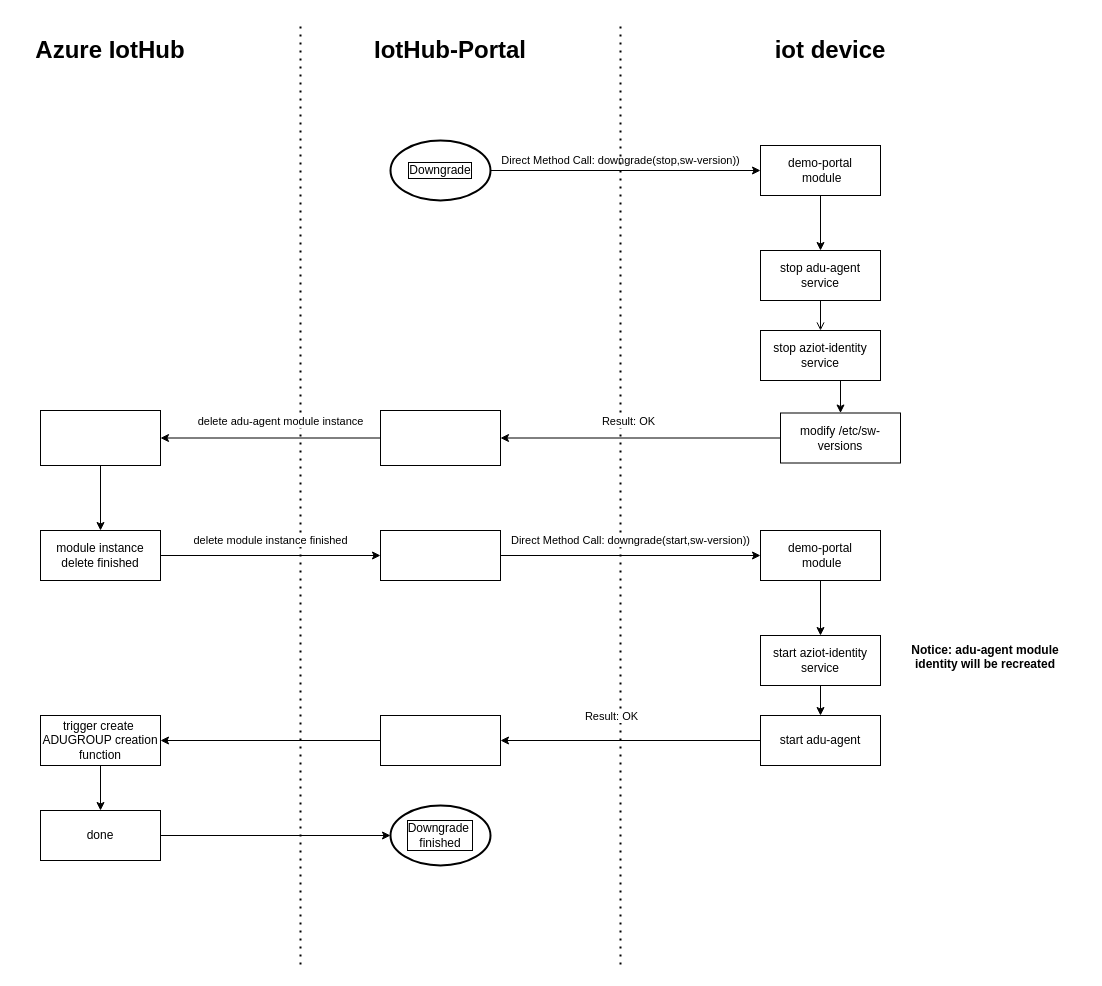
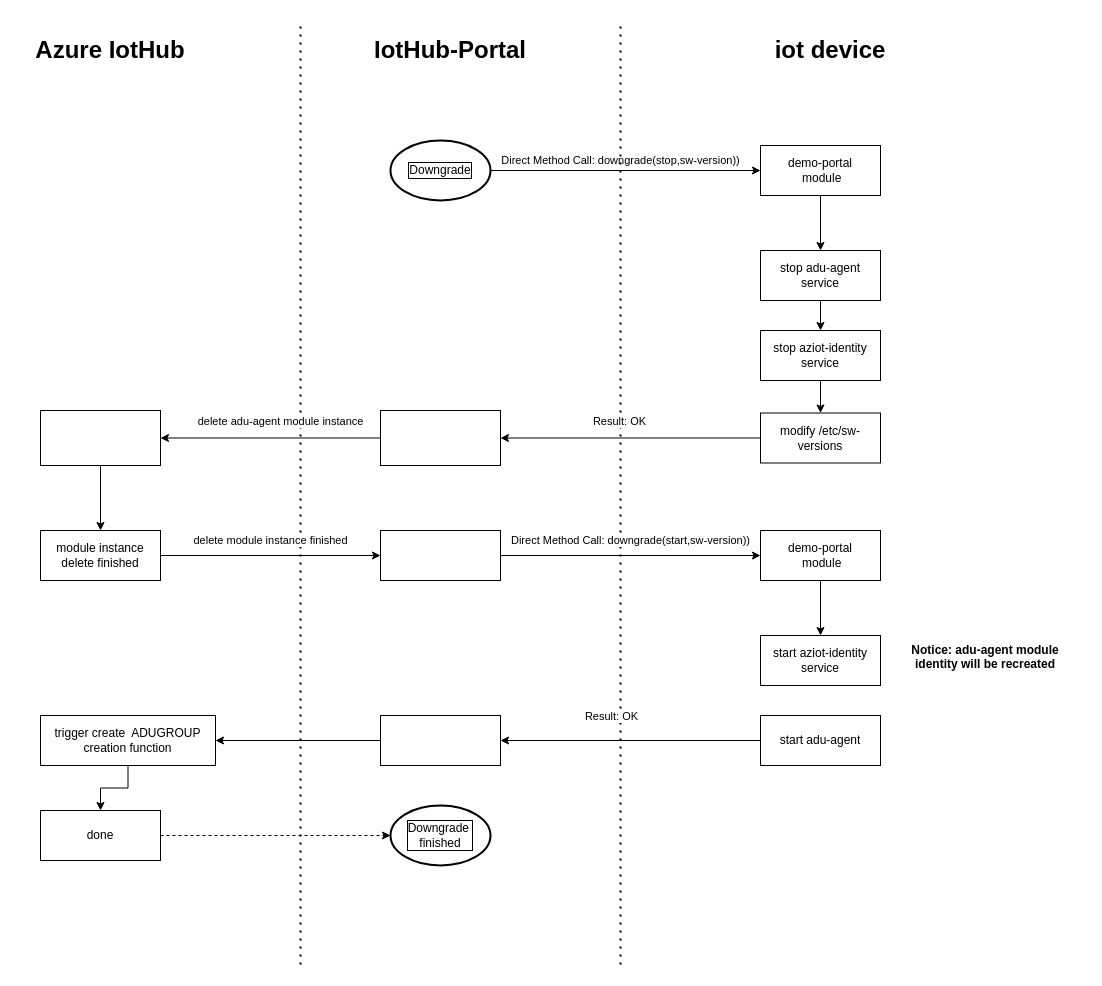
(821, 324) -> (821, 322)
(841, 438) -> (821, 438)
(821, 697) -> none
(101, 741) -> (128, 741)
(273, 836) -> (273, 836)
